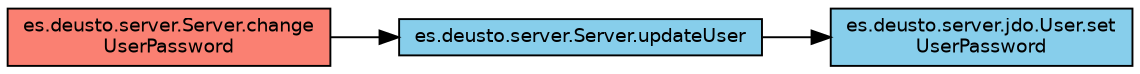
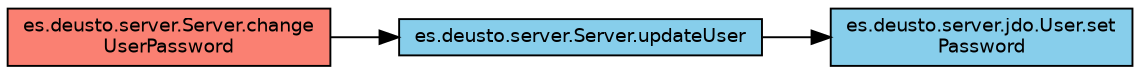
(982, 37) -> (982, 37)
